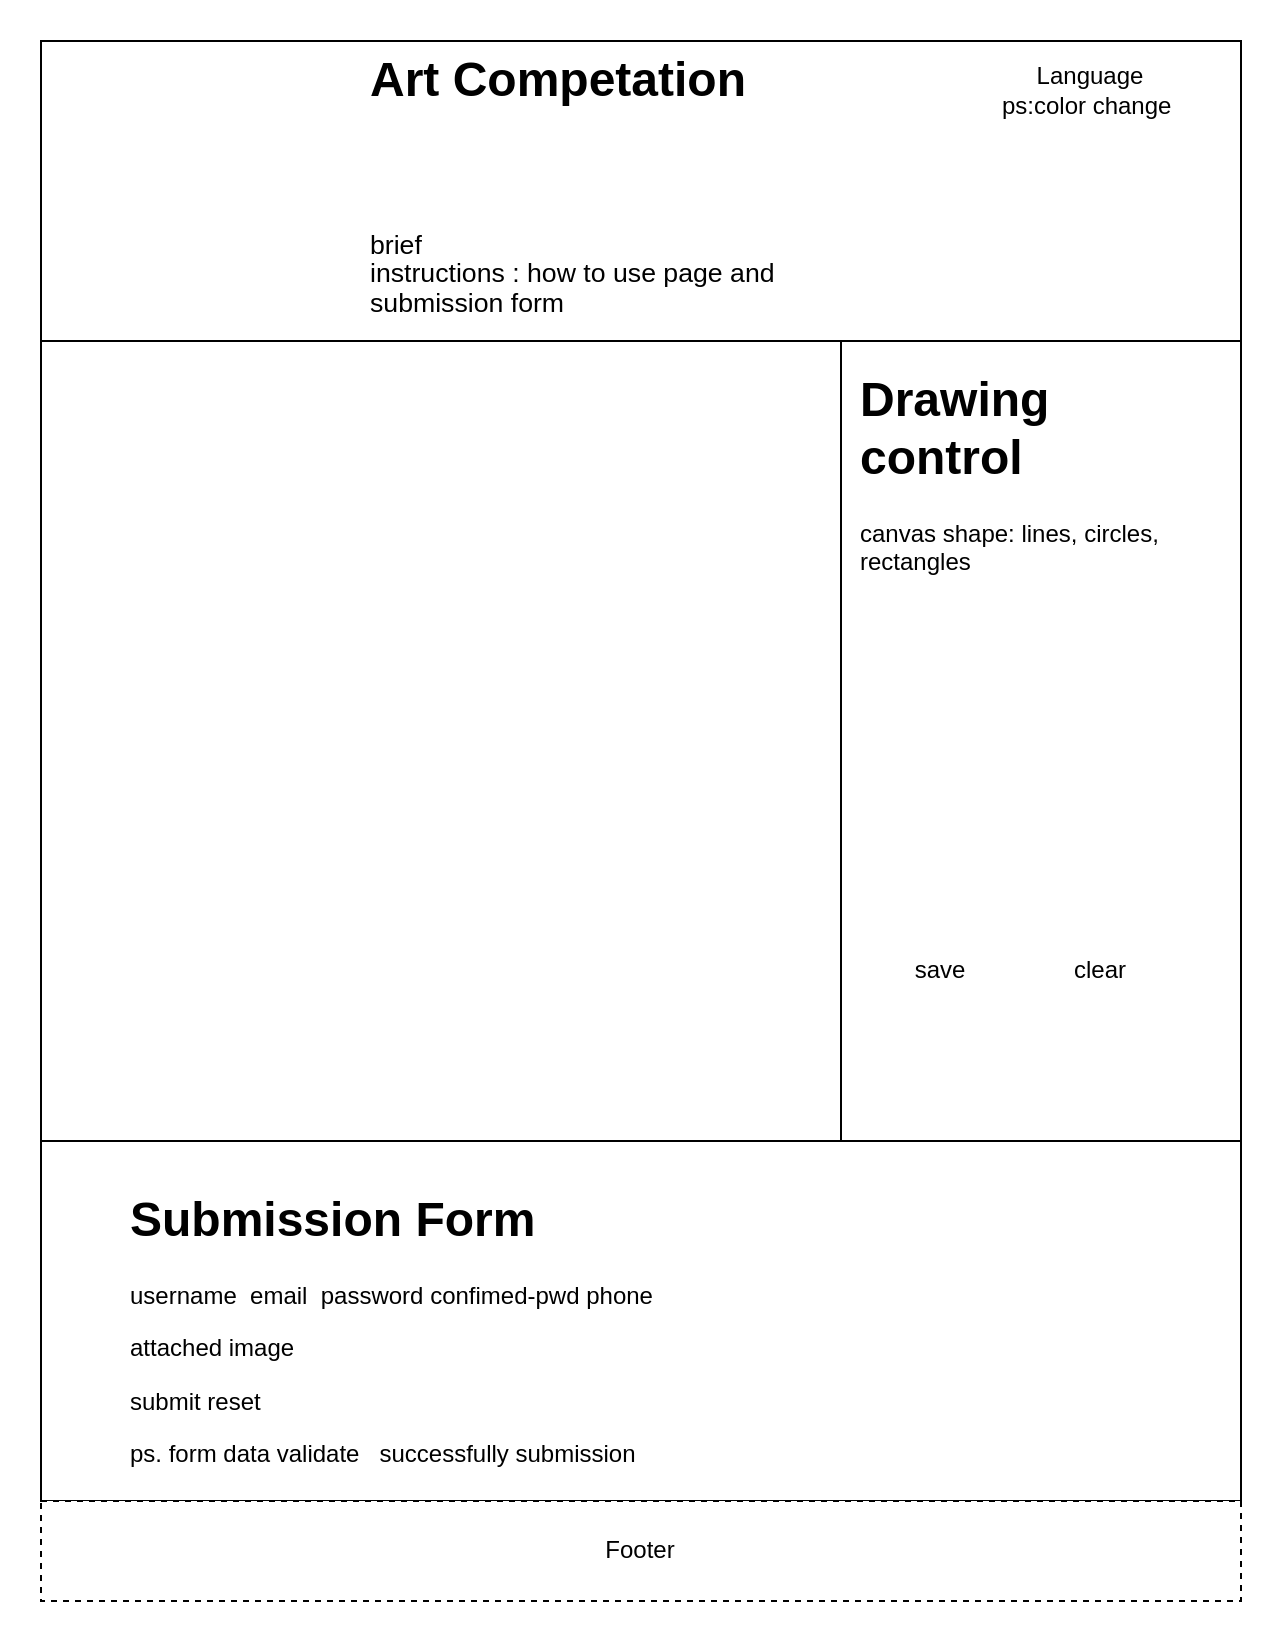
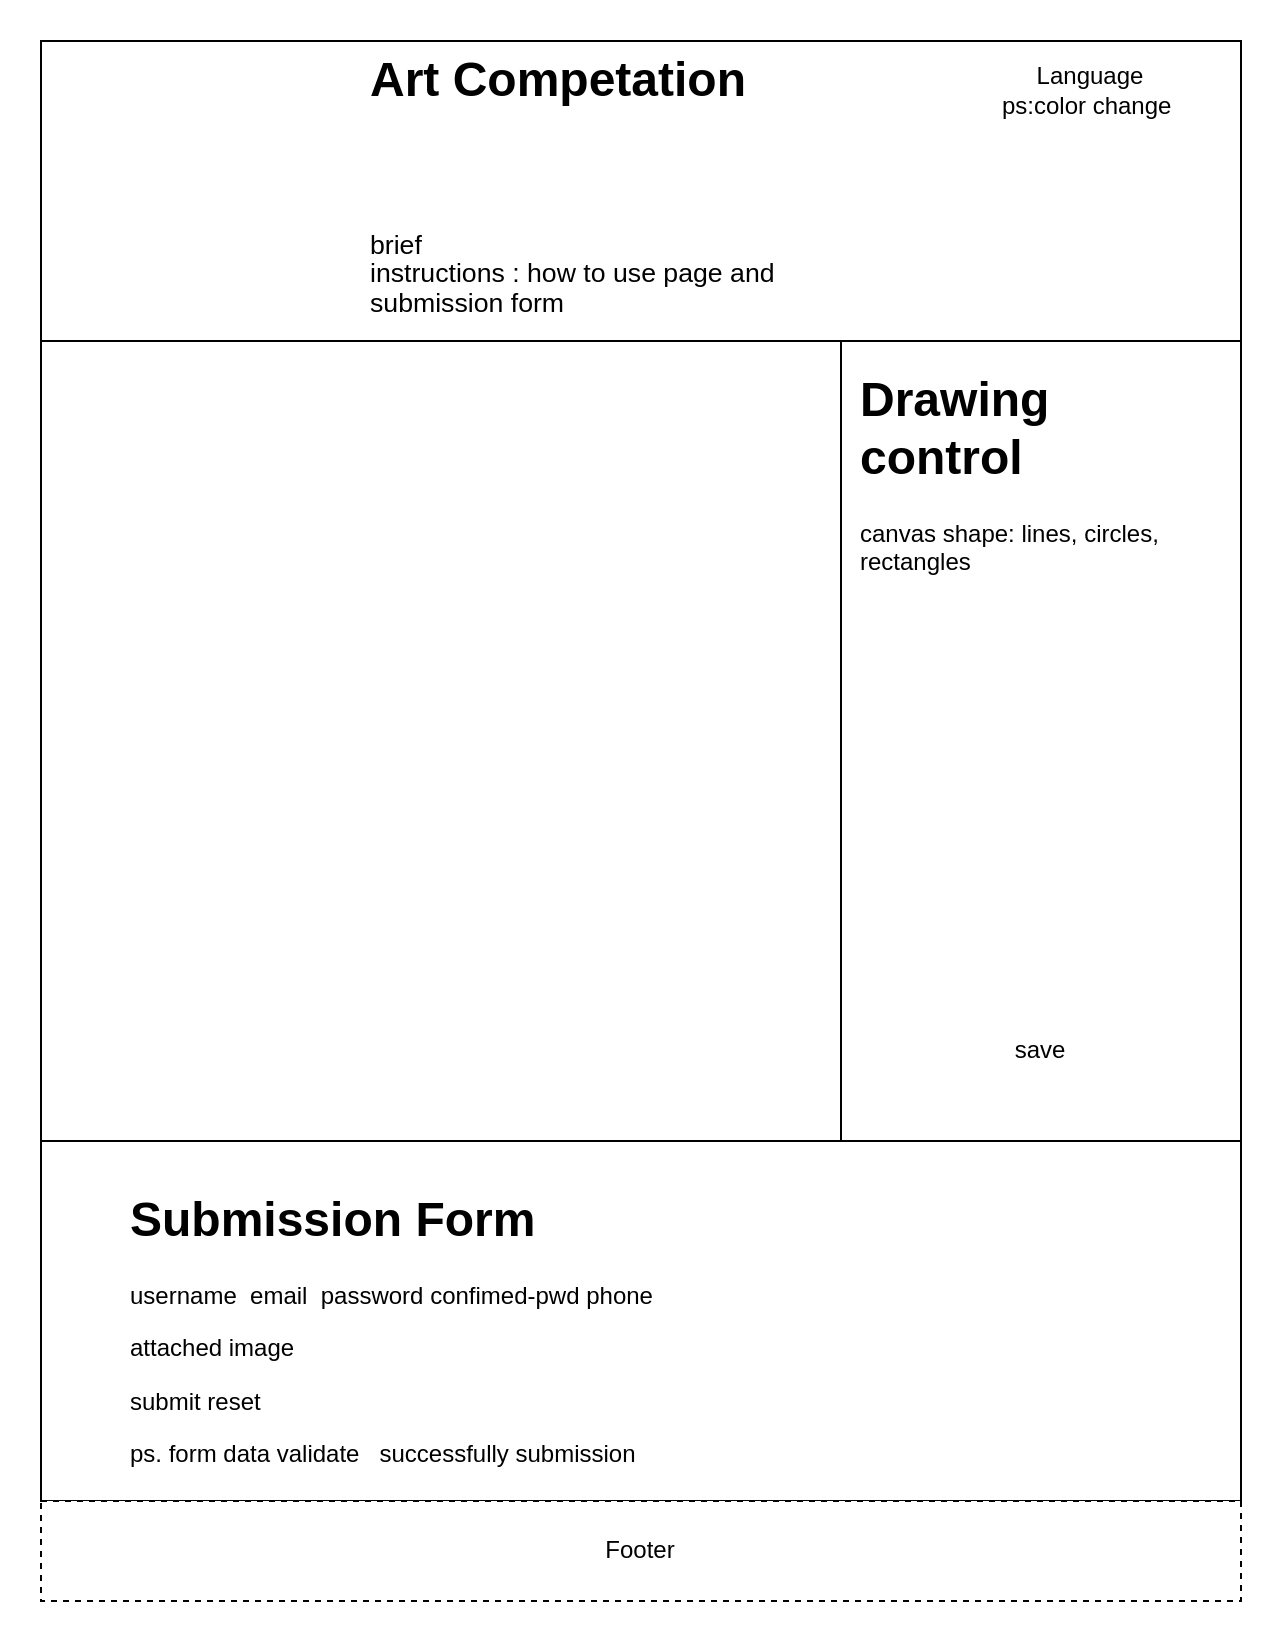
(941, 971) -> (1041, 1051)
(1101, 971) -> none
